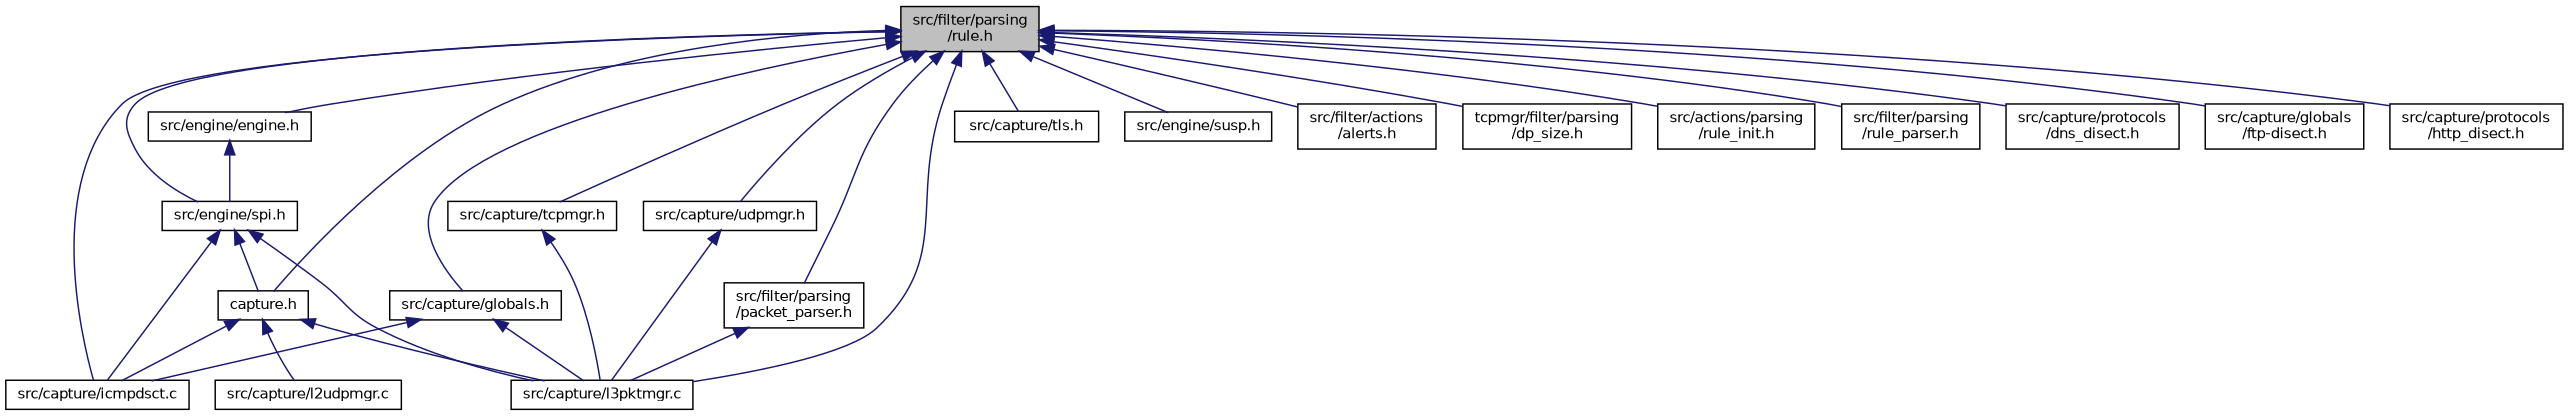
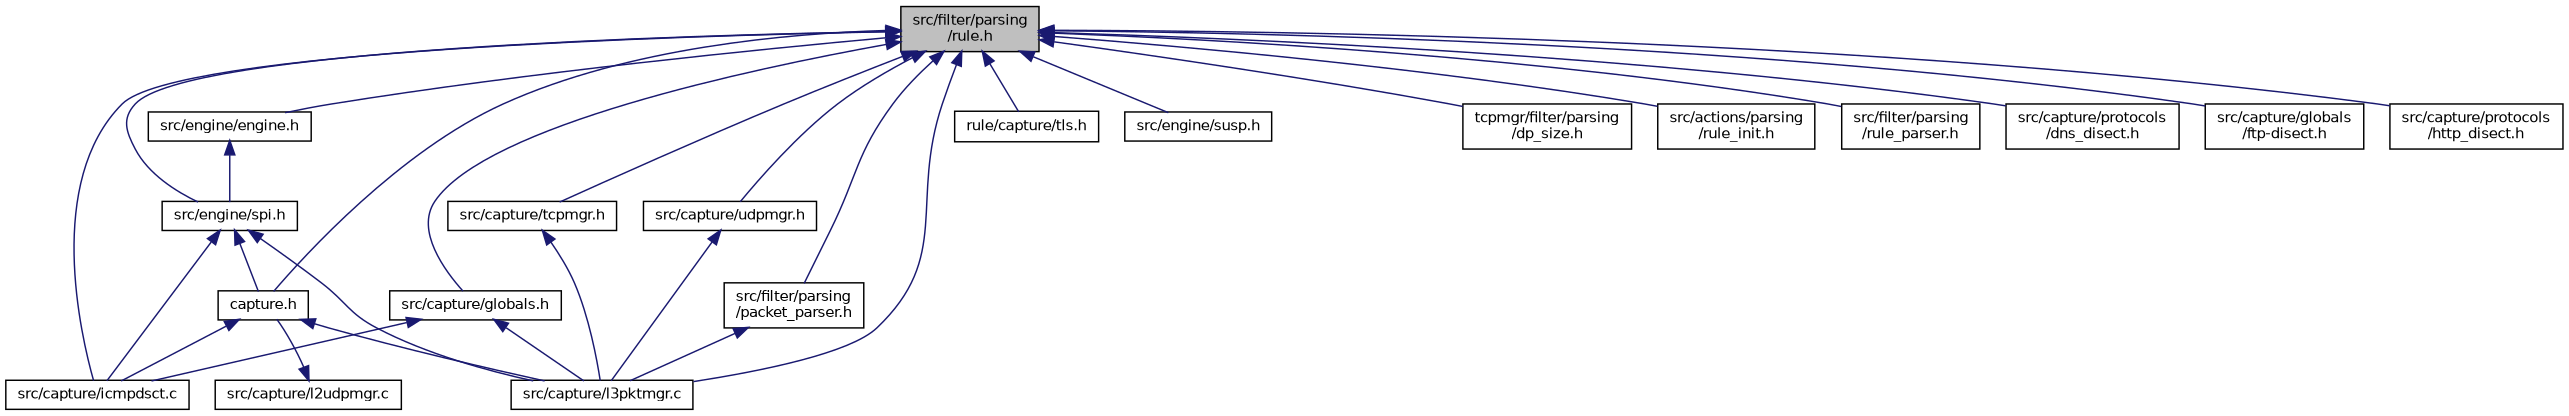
(1027, 127) -> (1027, 127)
(1367, 127) -> none
(282, 361) -> (290, 340)
